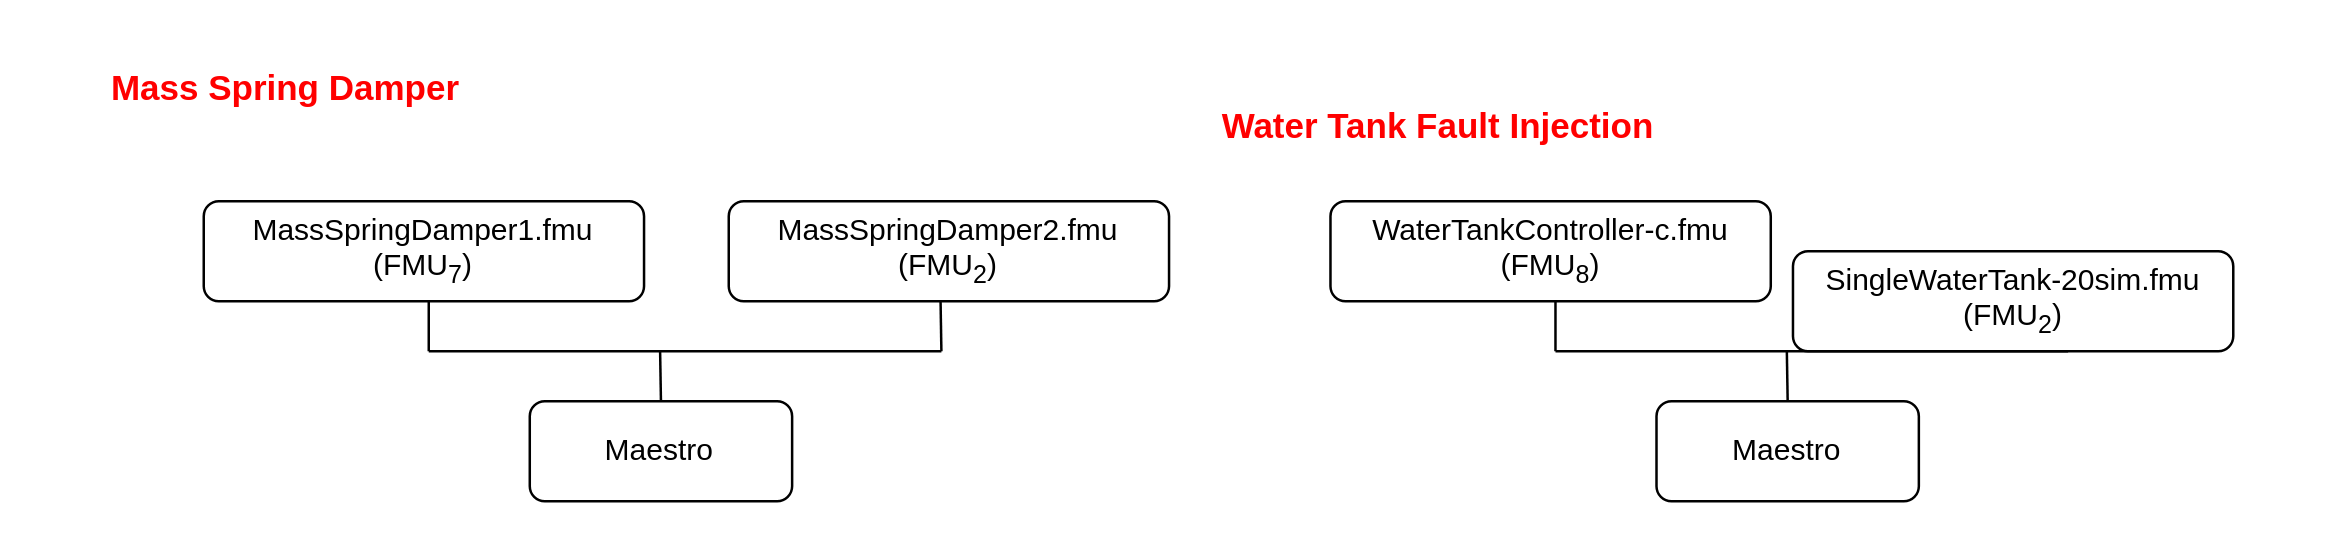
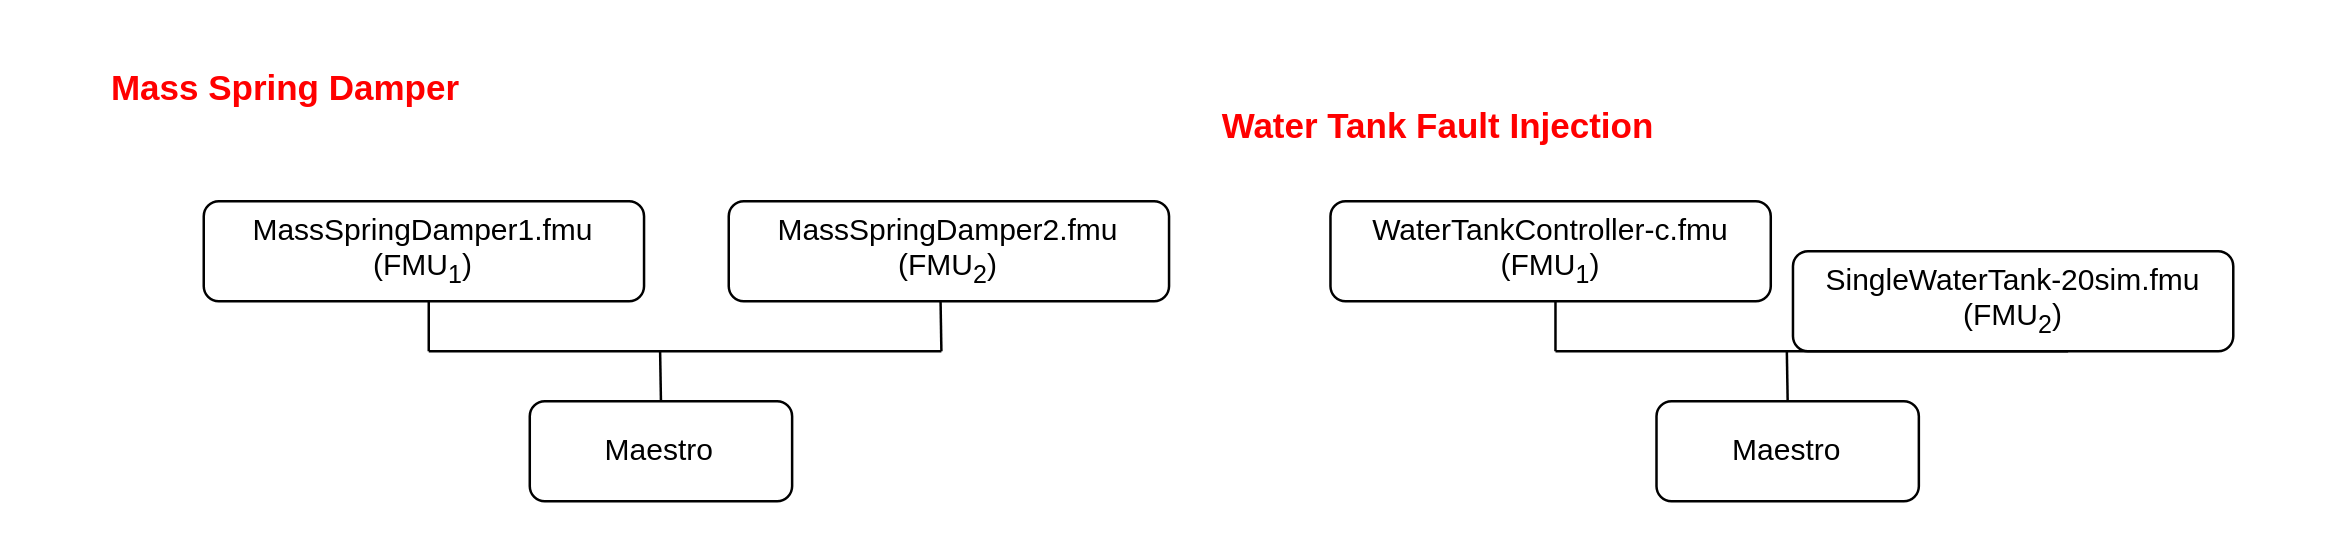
(424, 251) -> (424, 251)
(1551, 251) -> (1551, 251)
